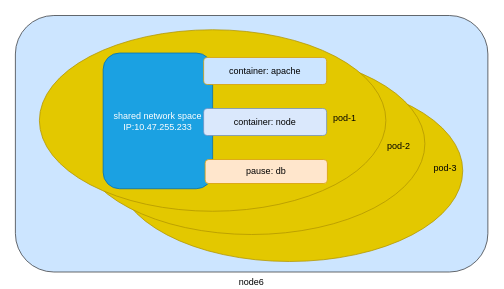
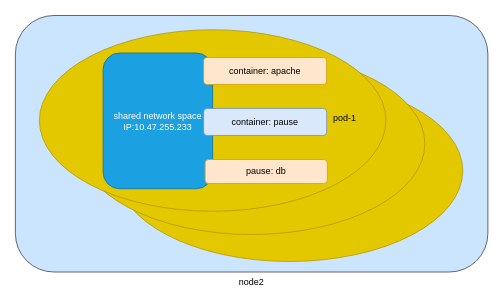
(265, 71) -> (265, 71)
(265, 122) -> (265, 122)
(401, 144) -> none
(447, 166) -> none
(252, 283) -> (252, 283)
